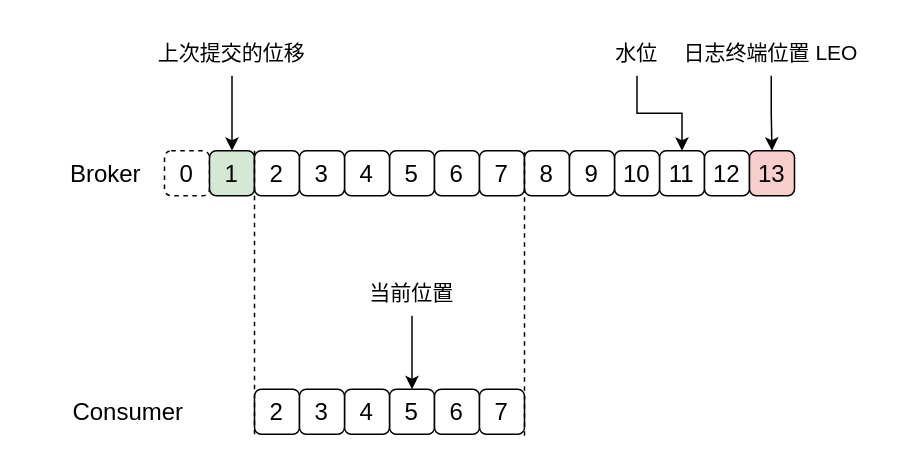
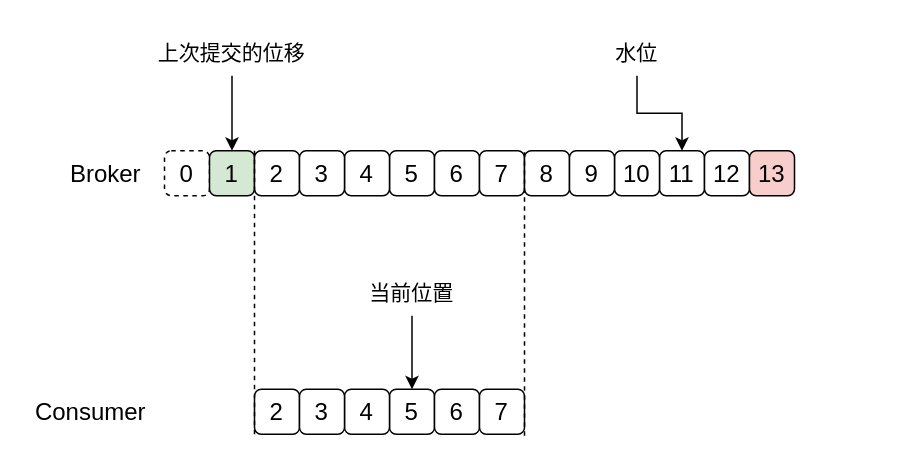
(771, 53) -> none
(771, 108) -> none
(128, 412) -> (91, 412)
